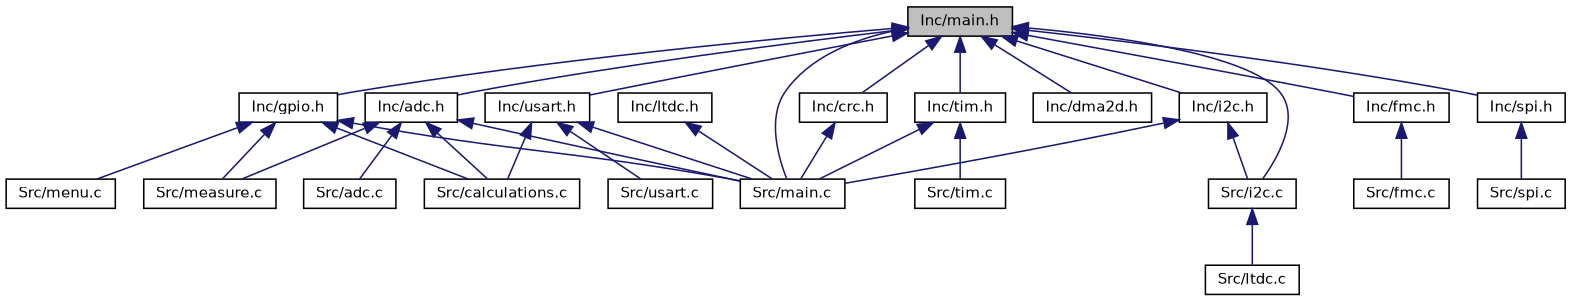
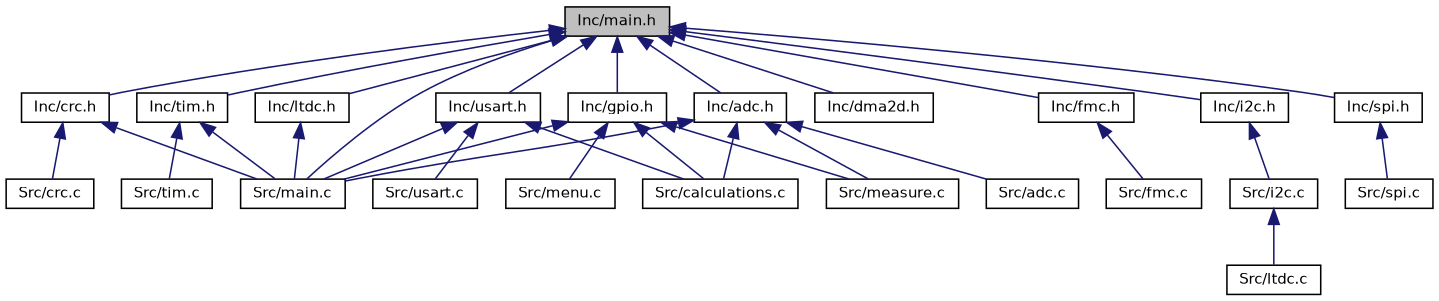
(1282, 97) -> (451, 67)
(1004, 155) -> none
none -> (50, 194)
